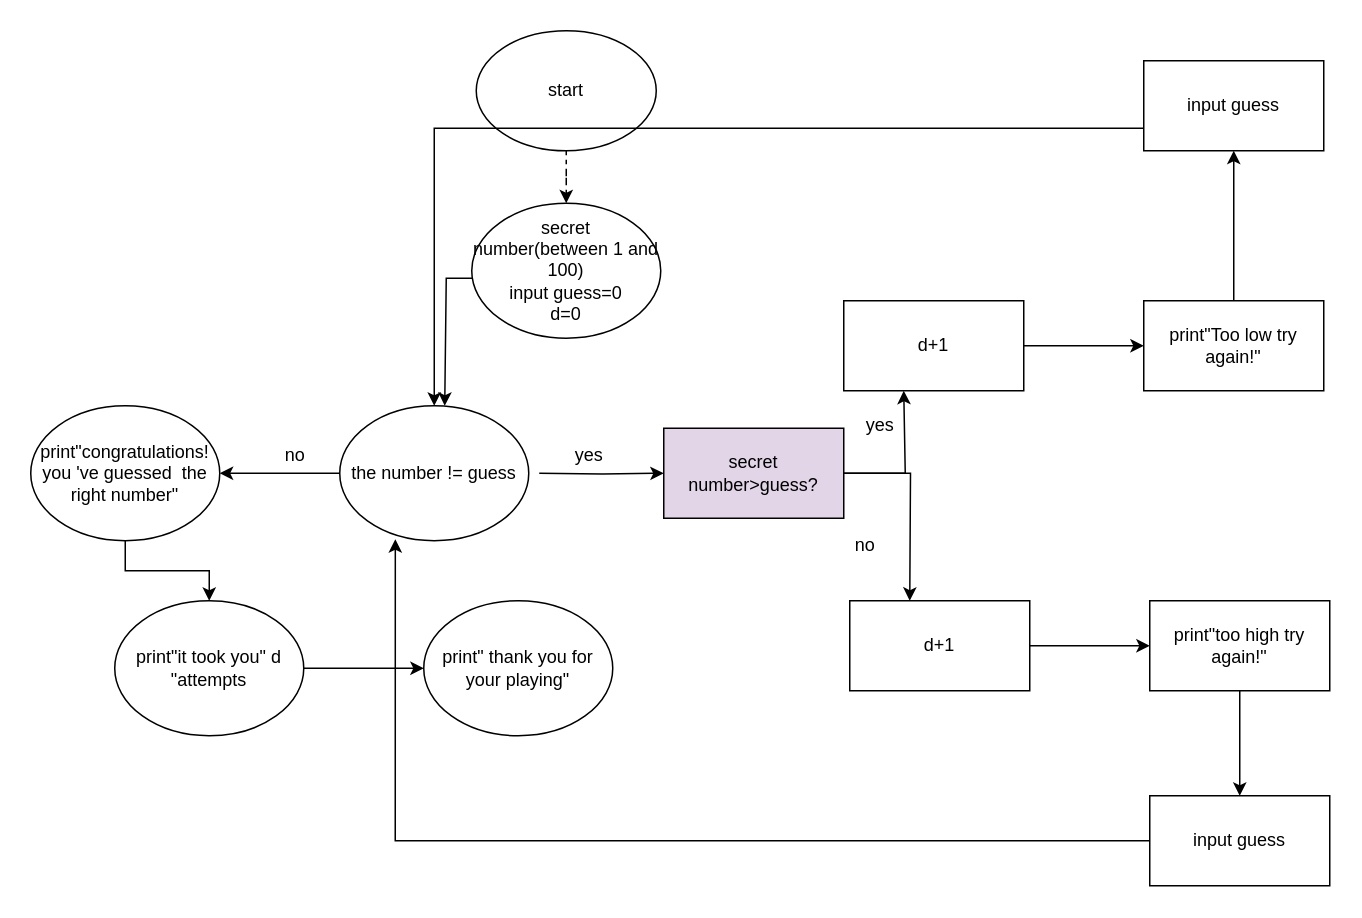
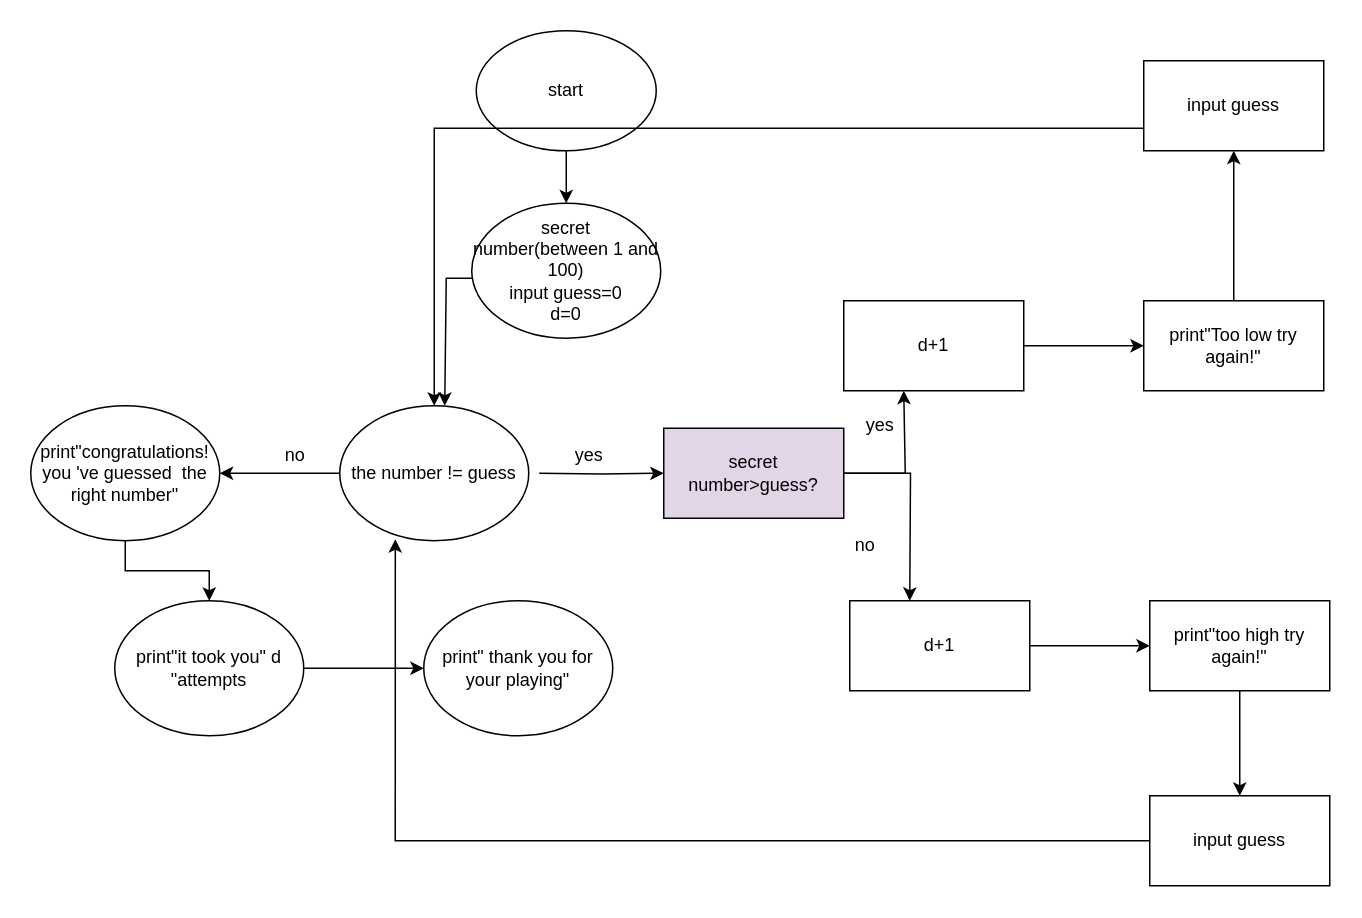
(566, 179) -> (566, 179)
